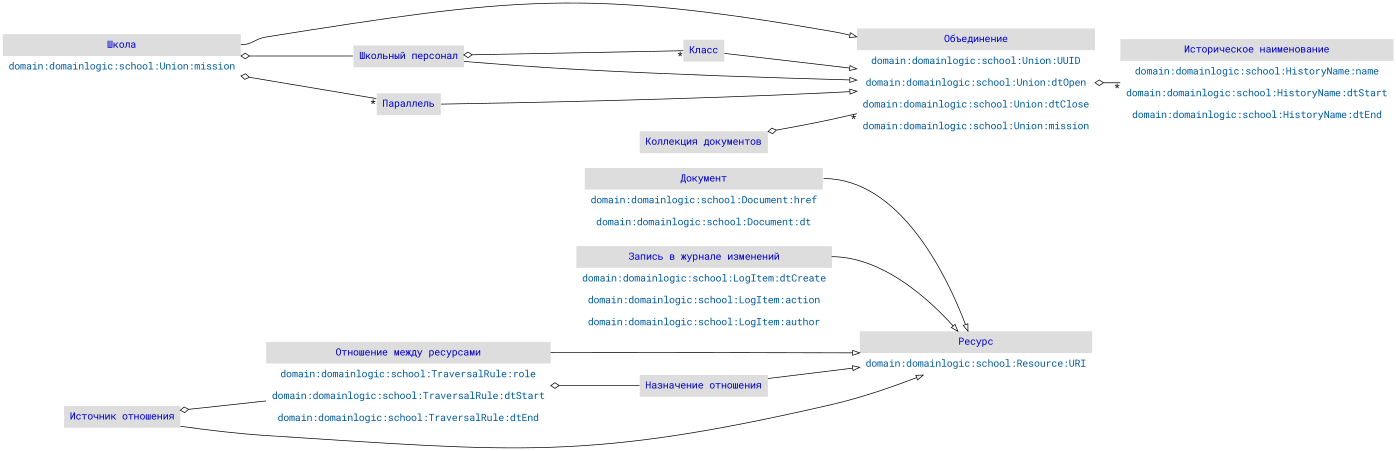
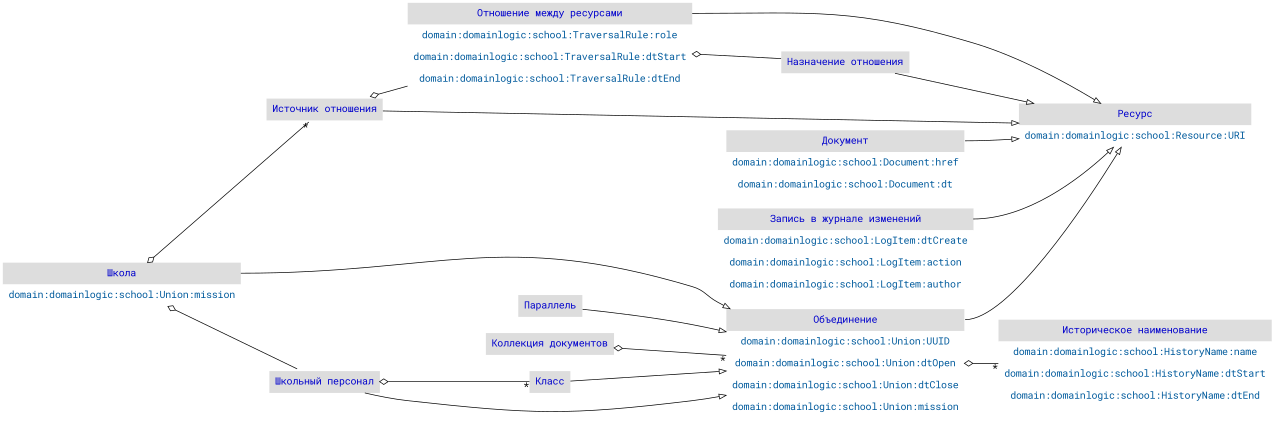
(313, 88) -> (231, 189)
none -> (1052, 248)
